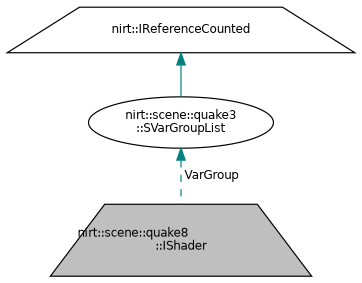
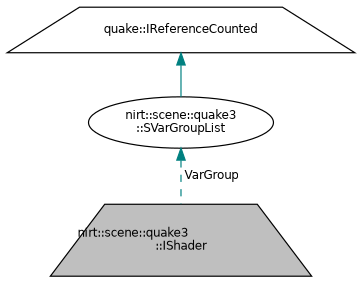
(181, 30) -> (181, 30)
(181, 240) -> (181, 240)
